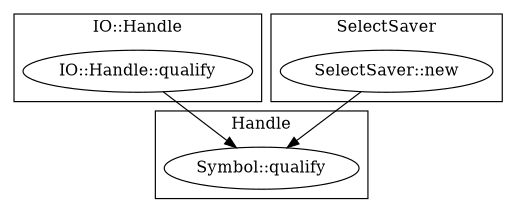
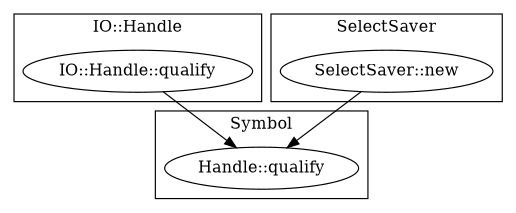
(262, 124) -> (262, 124)
(262, 168) -> (262, 168)
